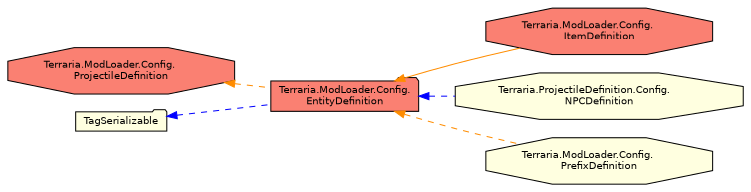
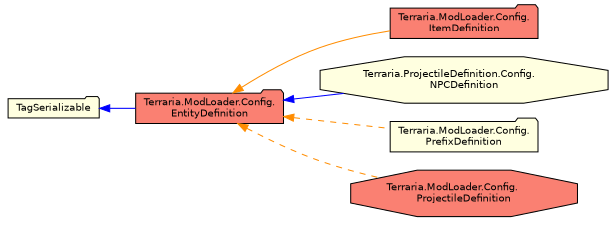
(599, 31) -> (464, 23)
(253, 86) -> (311, 158)
(442, 96) -> (319, 96)
(224, 110) -> (123, 108)
(599, 161) -> (464, 137)
